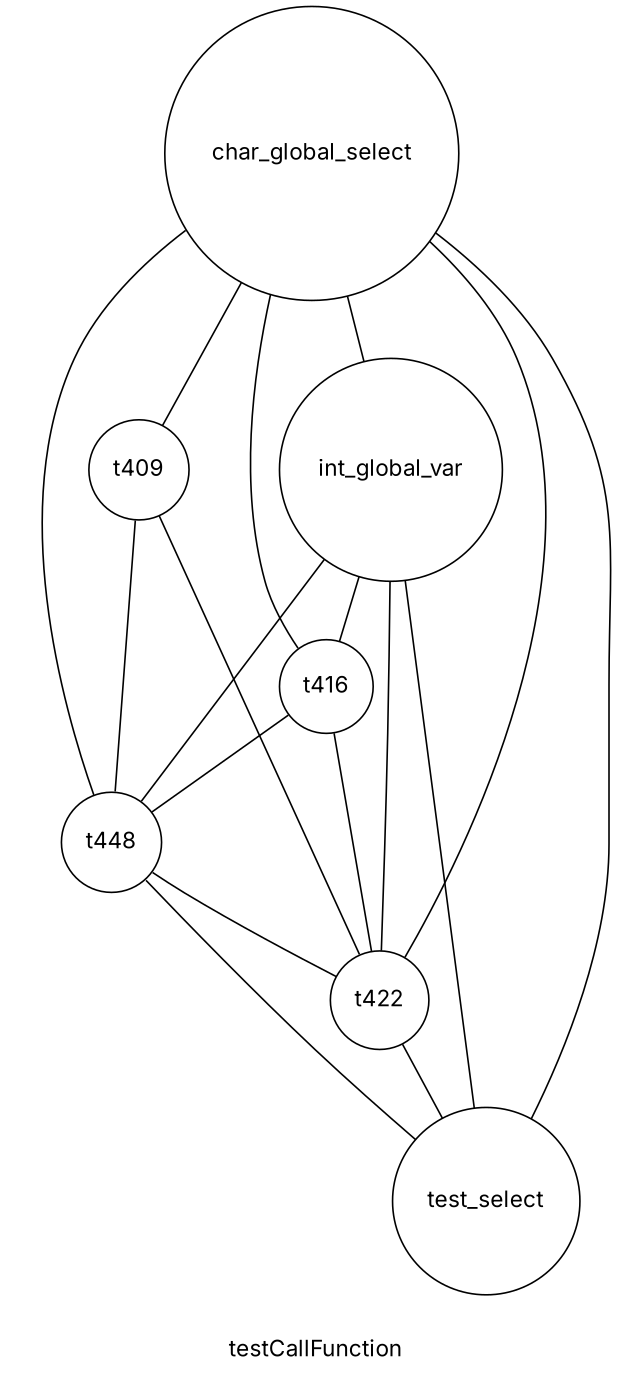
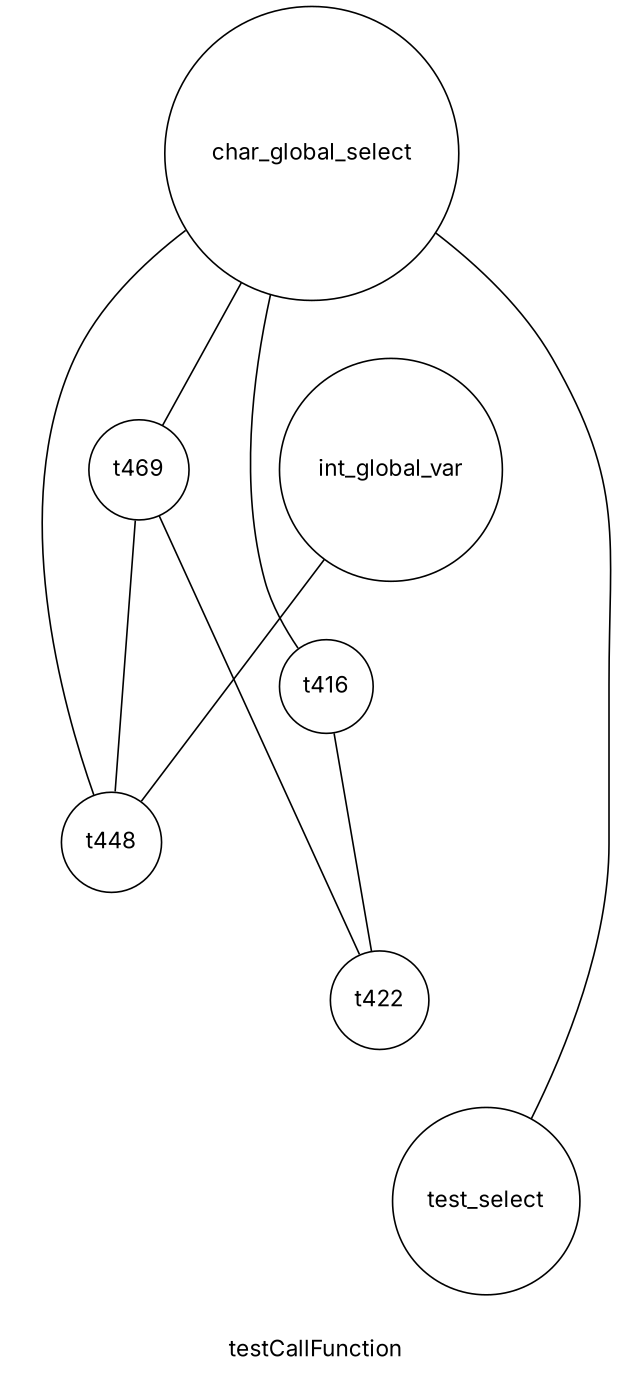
(356, 329) -> none
(139, 470) -> (139, 470)
(539, 596) -> none
(349, 609) -> none
(220, 764) -> none
(387, 766) -> none
(440, 844) -> none
(243, 927) -> none
(278, 1014) -> none
(422, 1081) -> none
